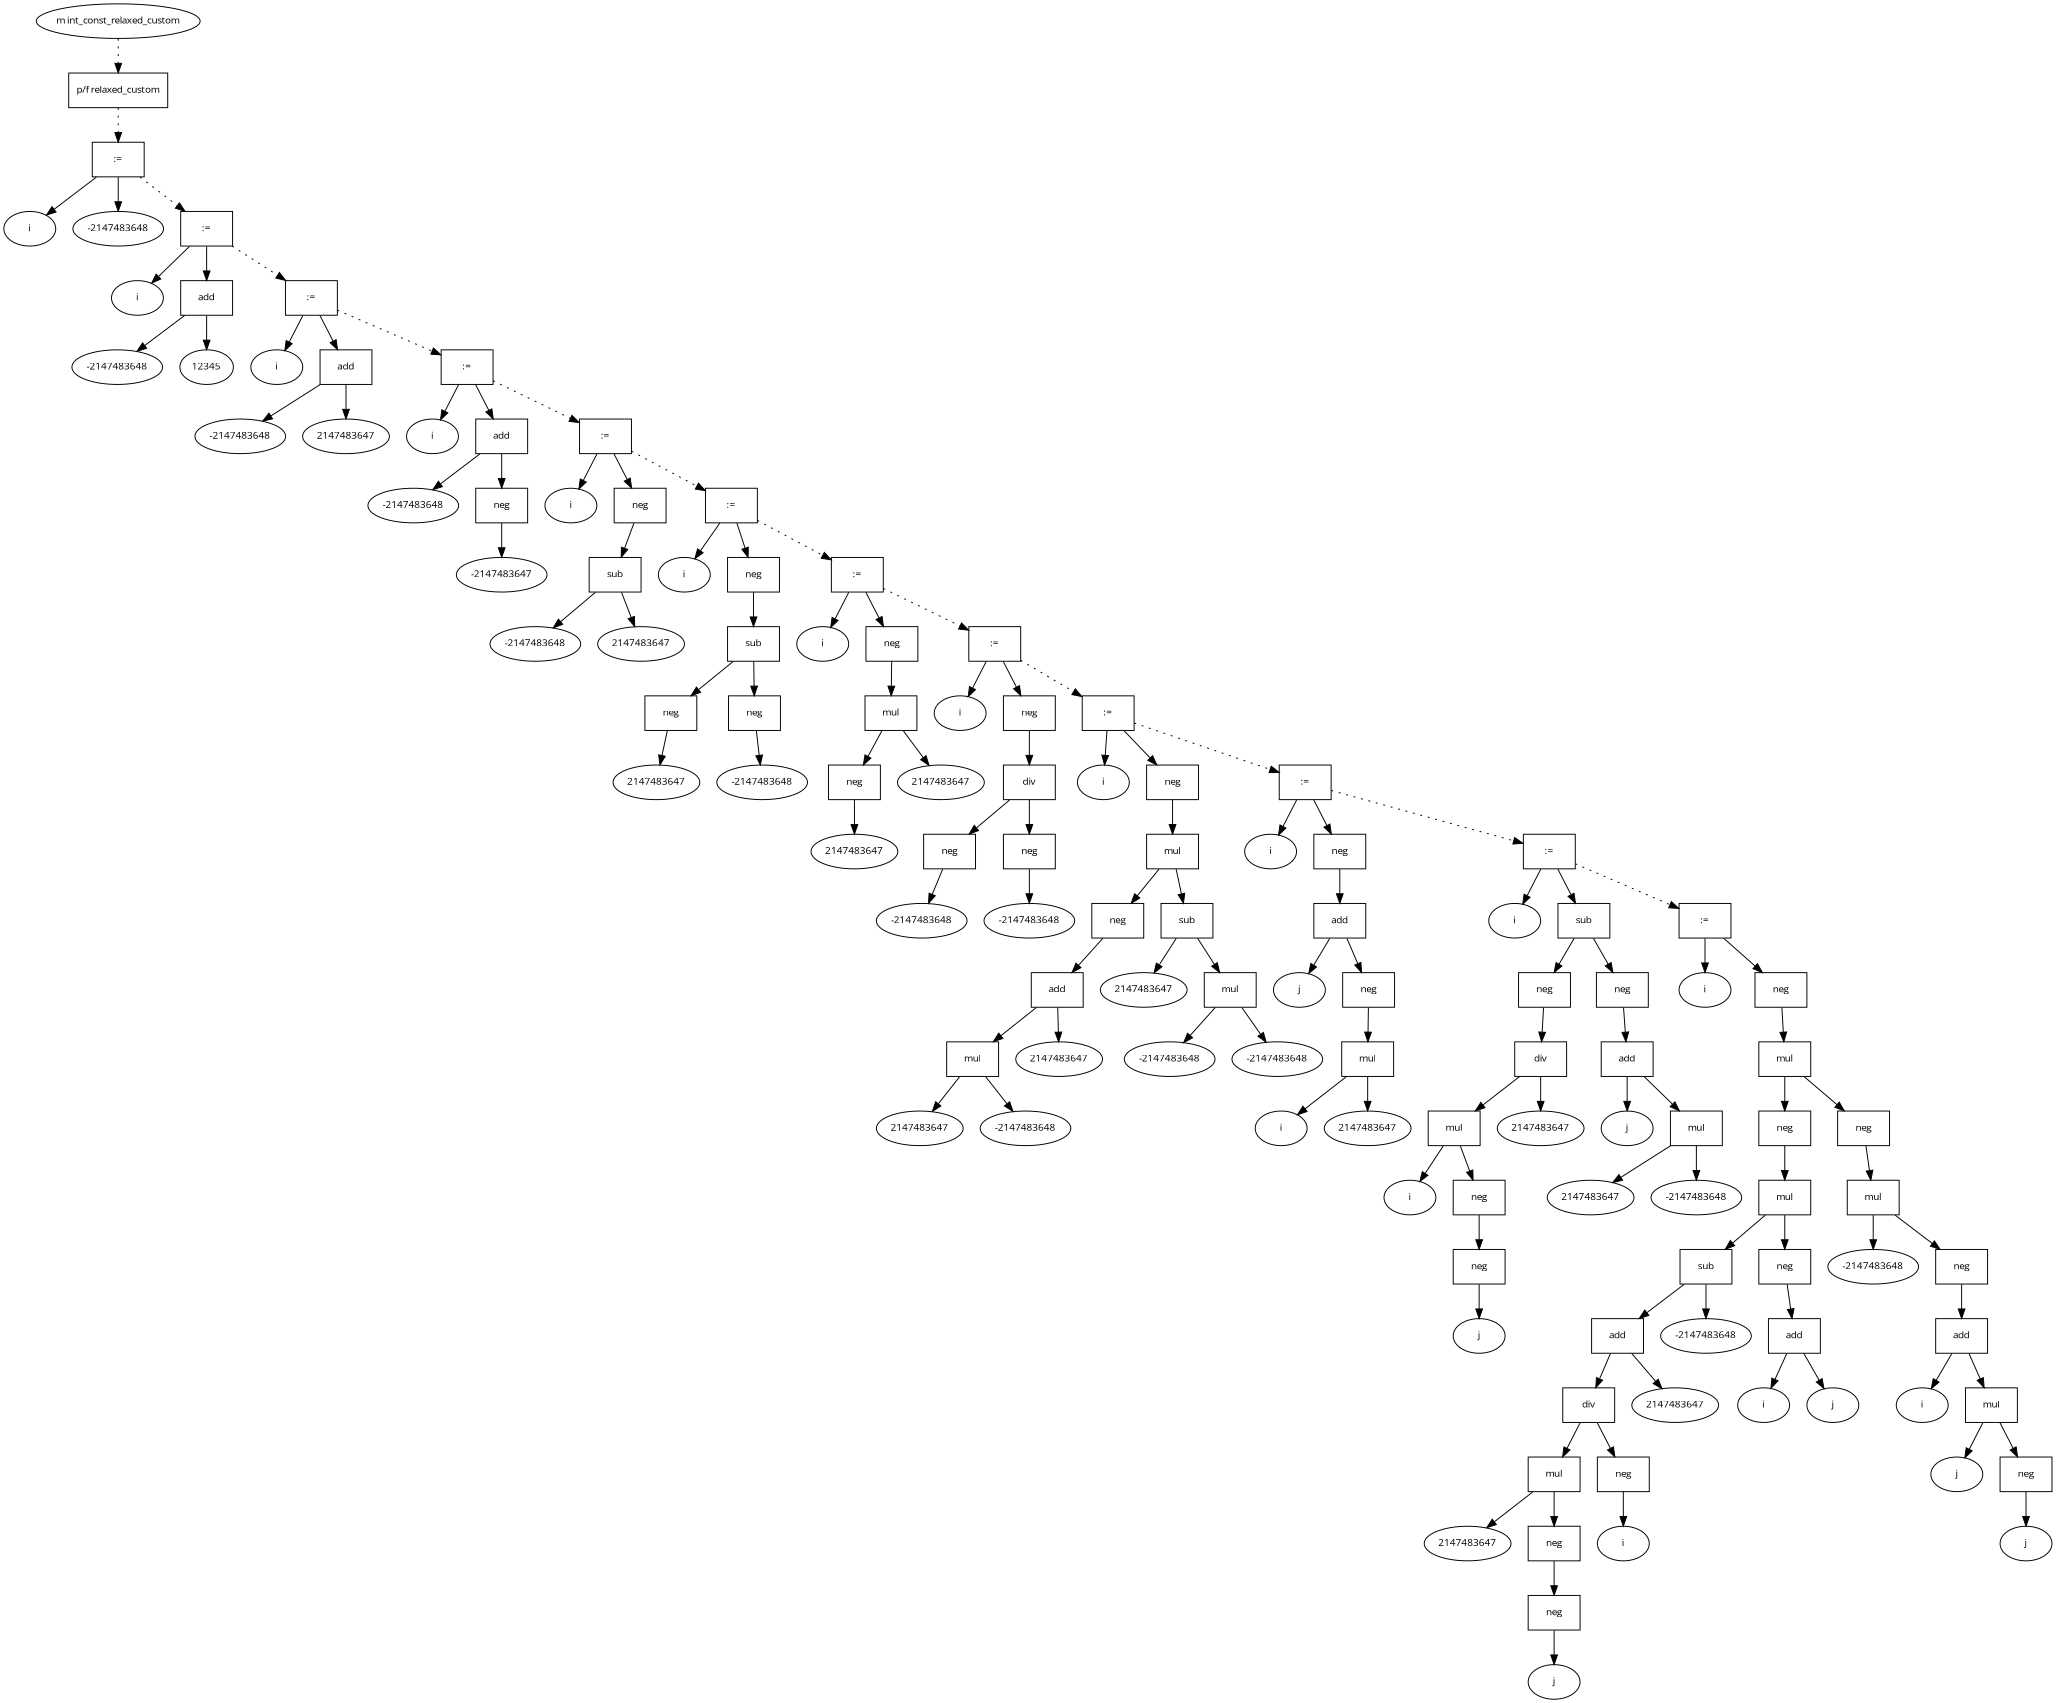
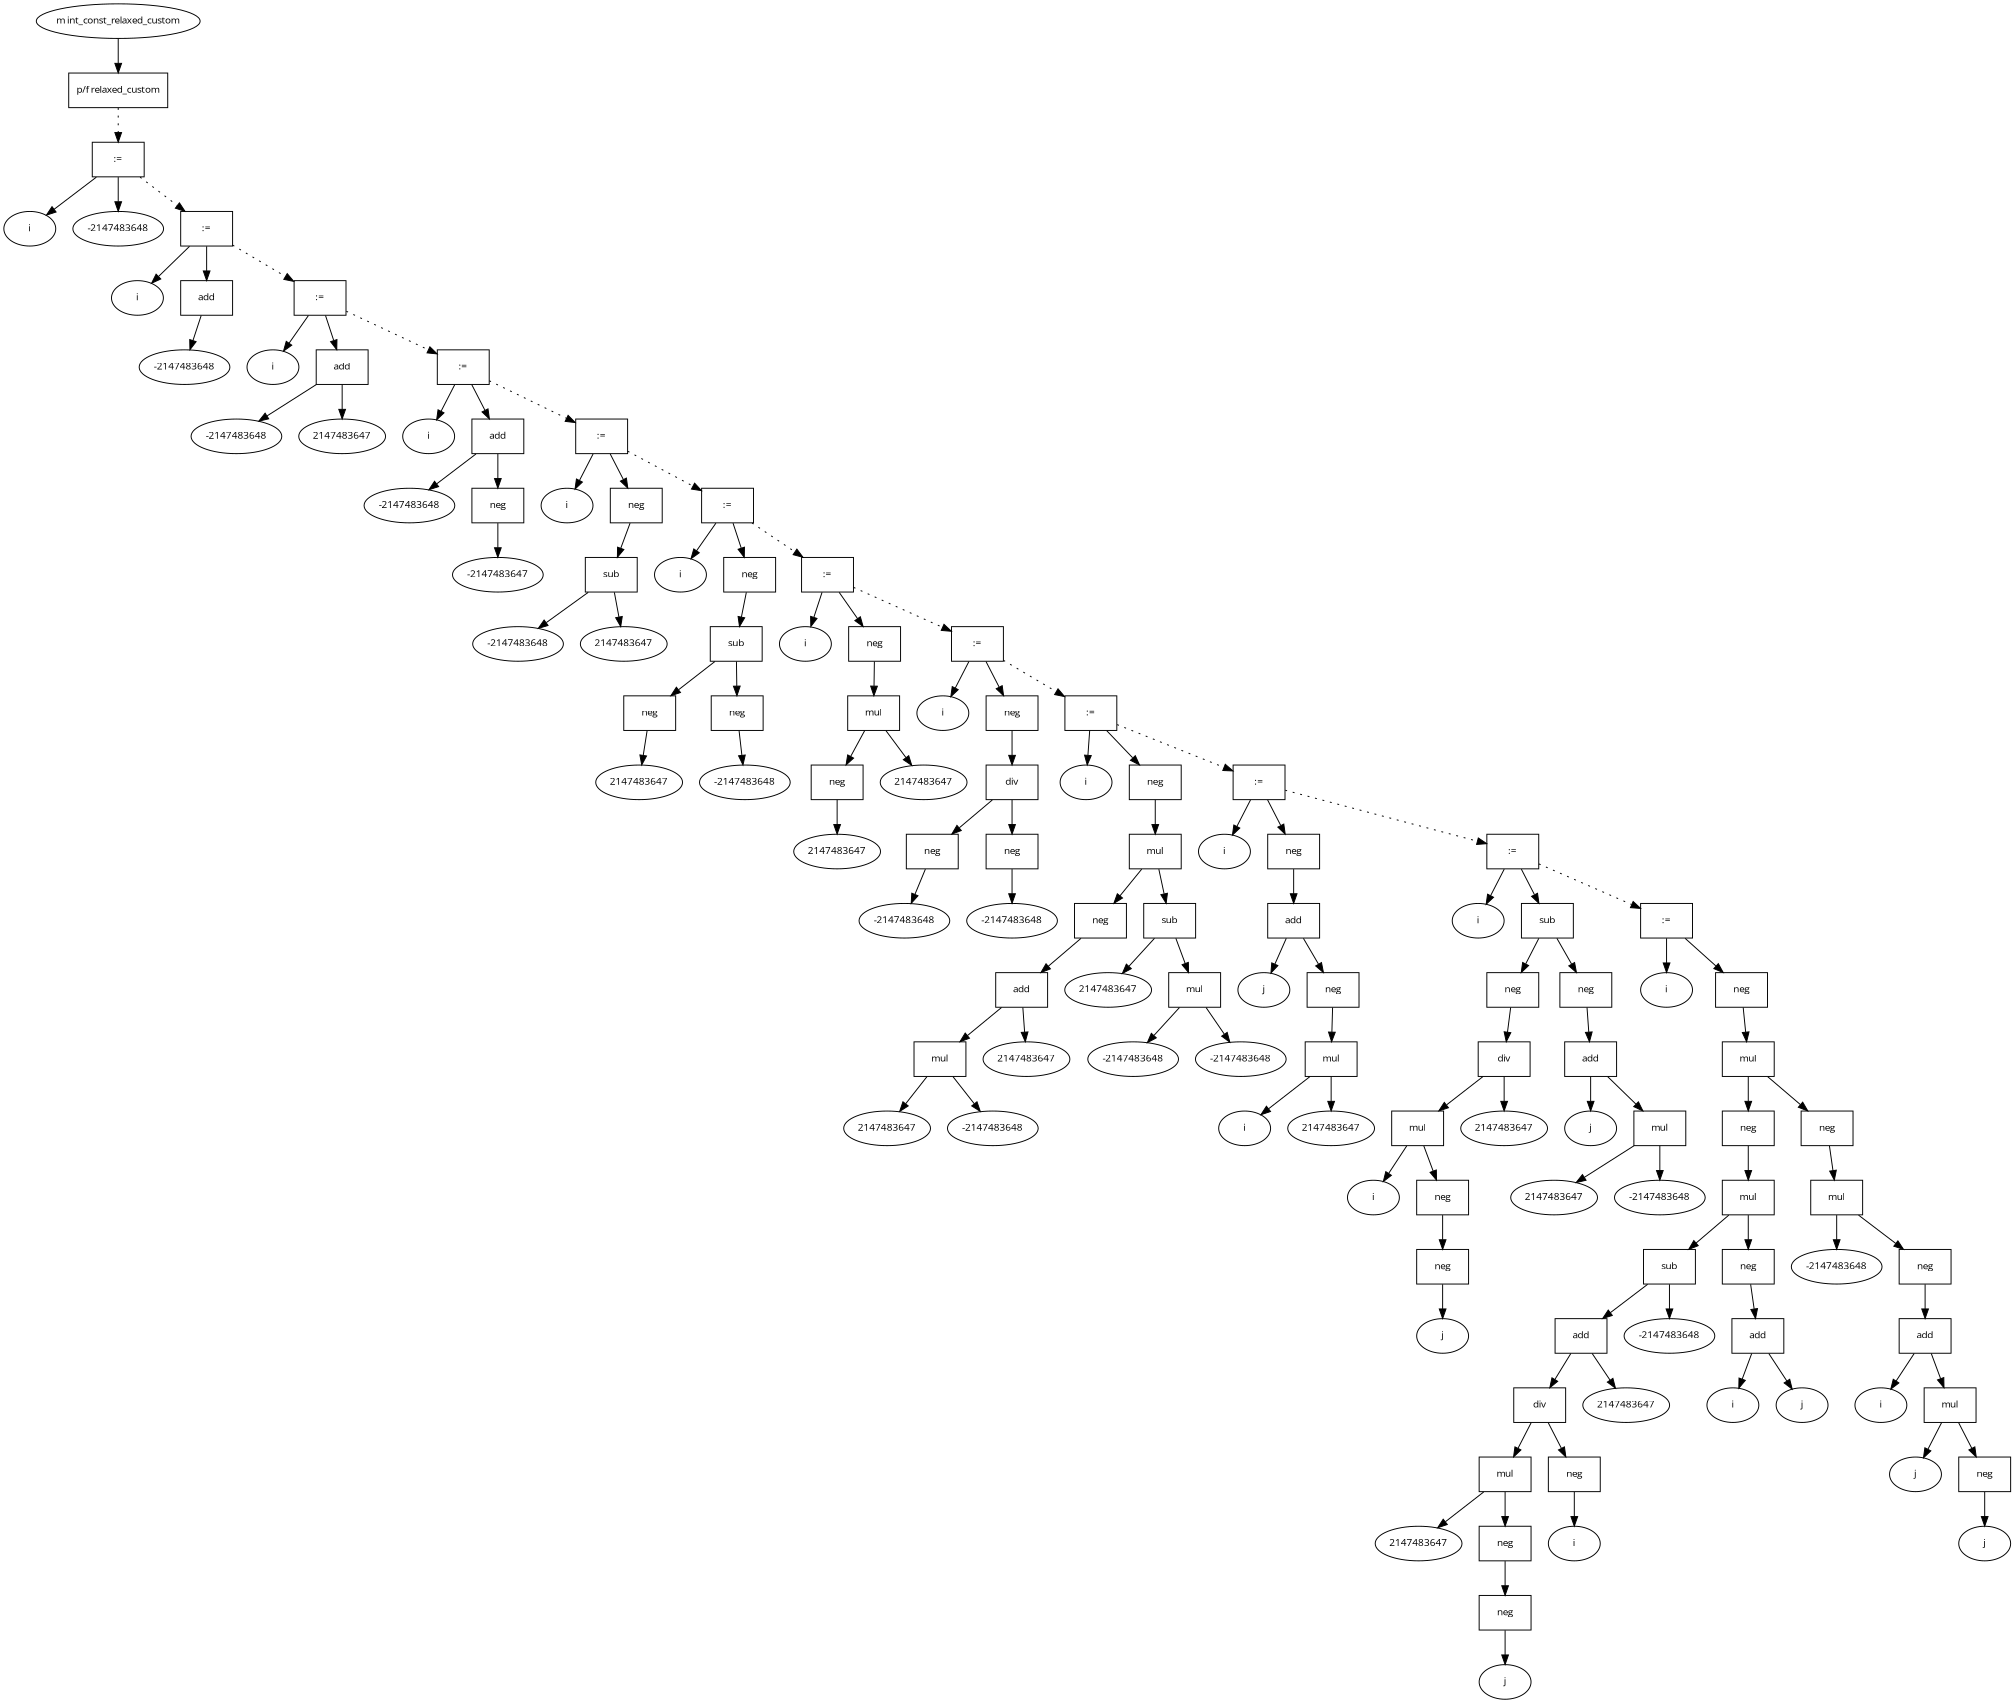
(118, 51) -> (118, 51)
(207, 367) -> none
